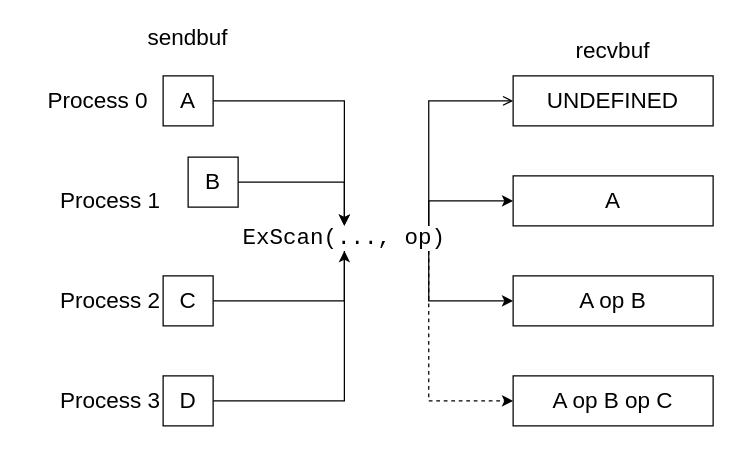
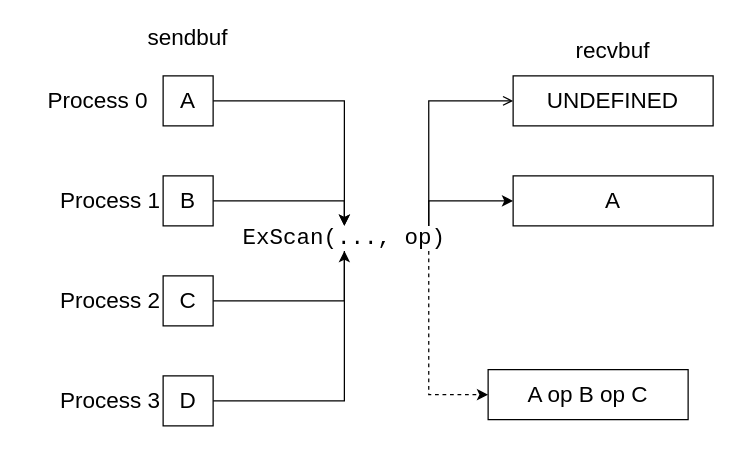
(213, 182) -> (188, 201)
(468, 301) -> none
(613, 301) -> none
(613, 401) -> (588, 394)
